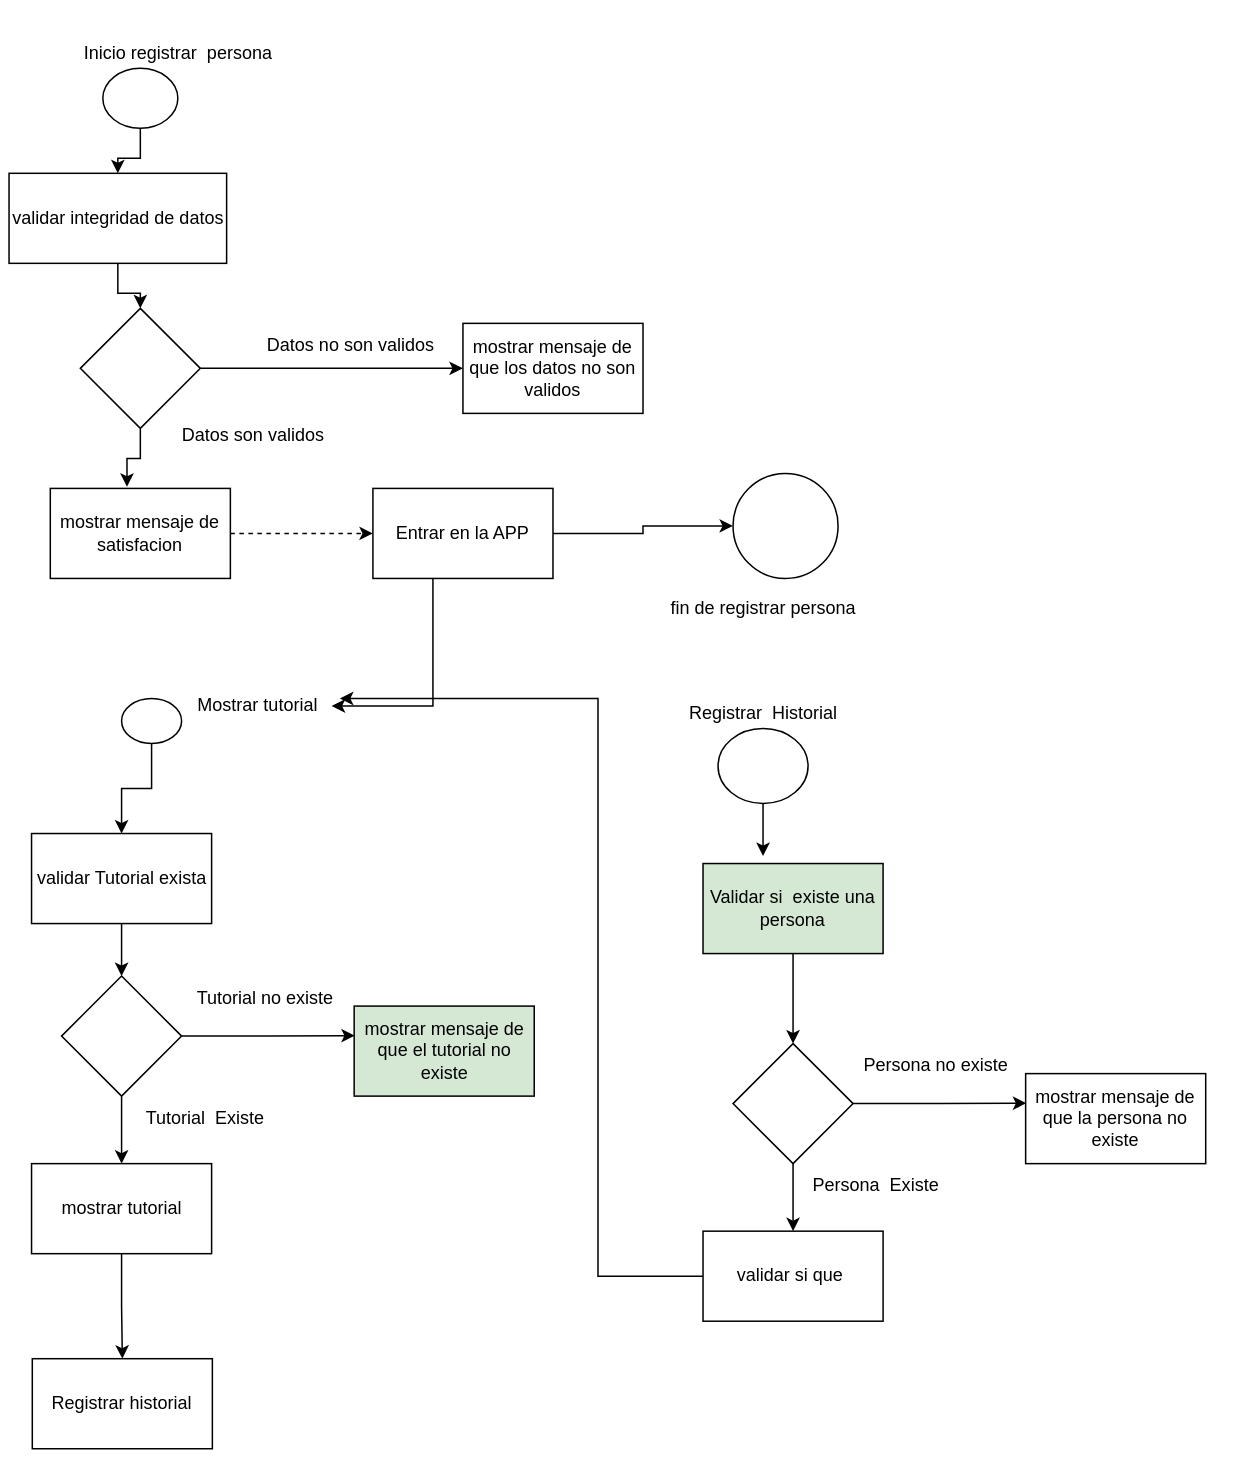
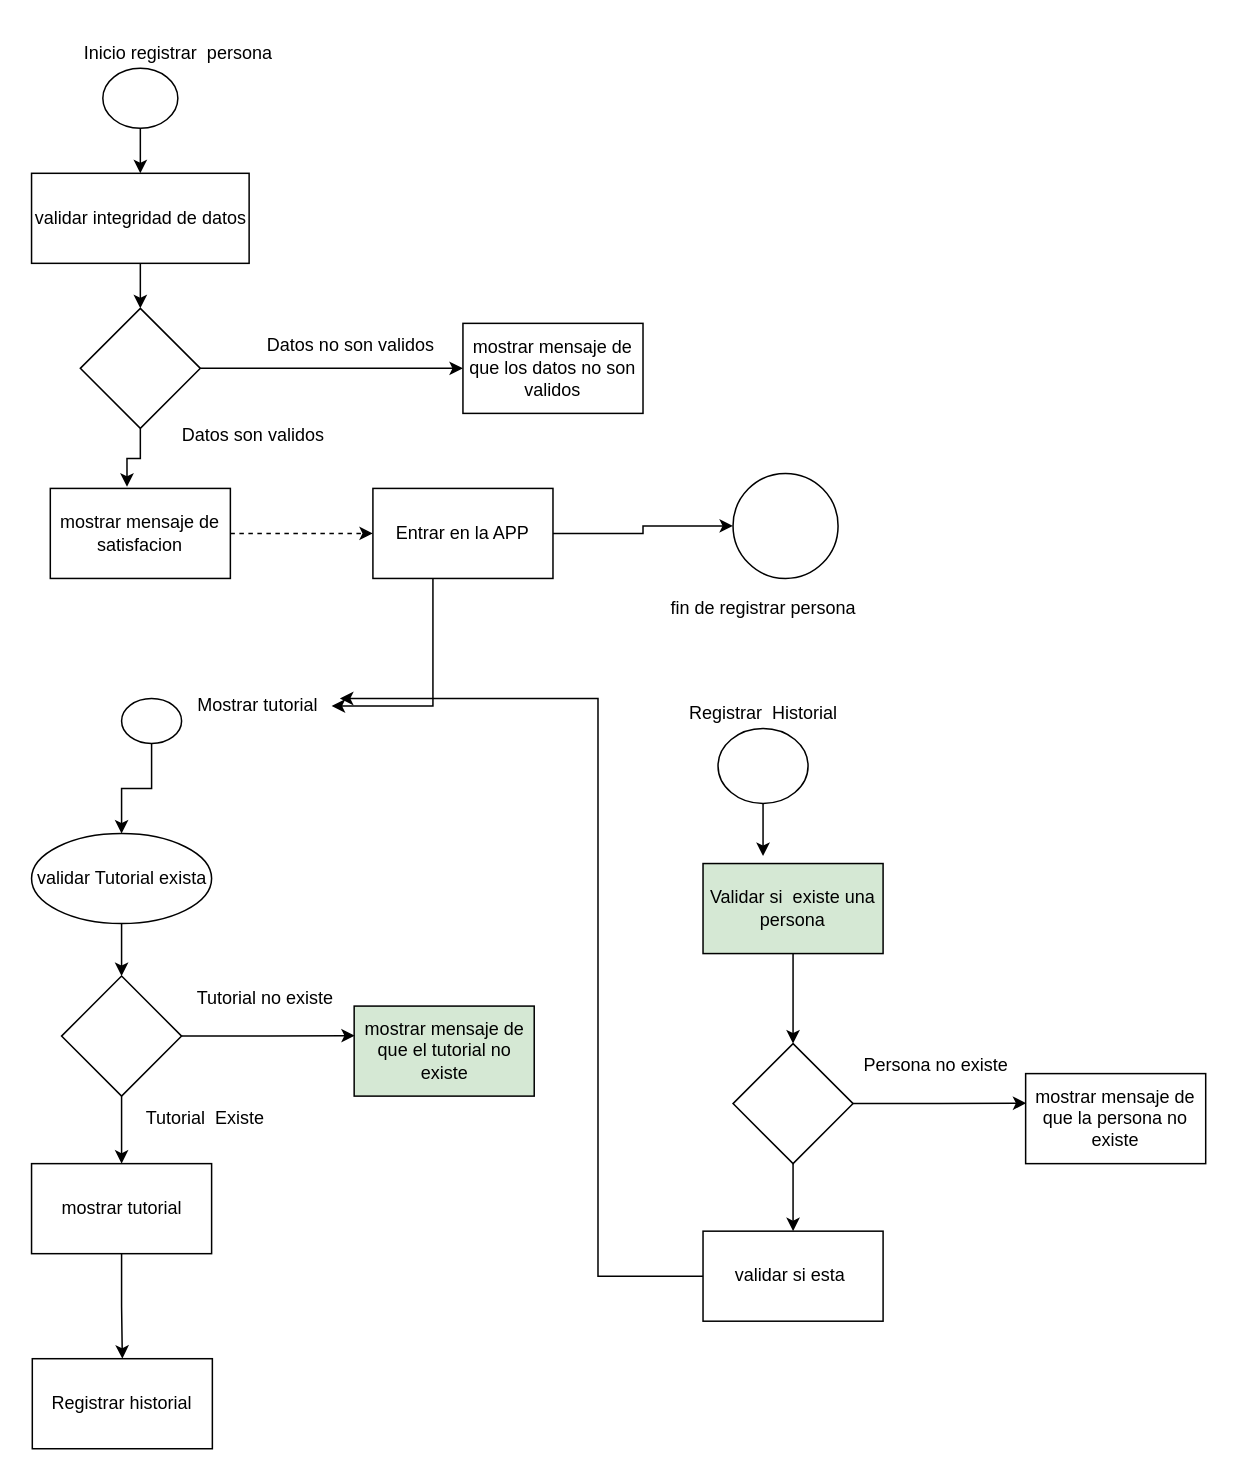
(118, 218) -> (140, 218)
(122, 878) -> (122, 878)
(875, 1186) -> none
(793, 1276) -> (793, 1276)
